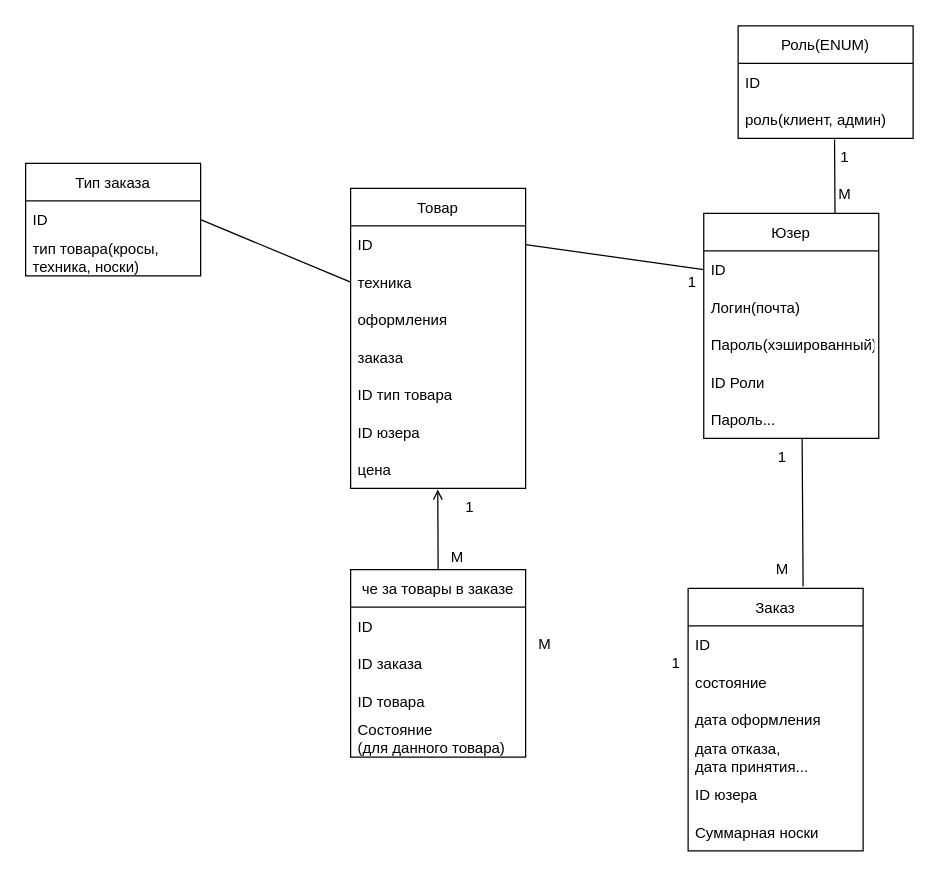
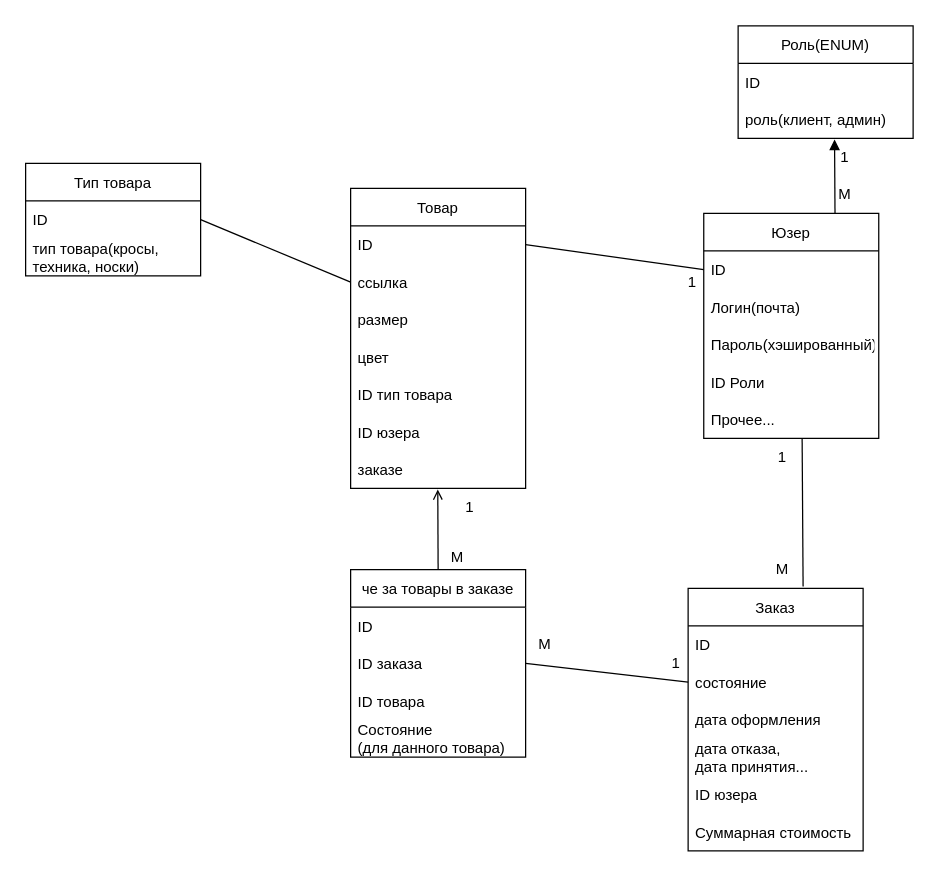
(835, 146) -> (835, 150)
(113, 183) -> (113, 183)
(387, 283) -> (383, 283)
(400, 320) -> (383, 320)
(383, 358) -> (374, 358)
(743, 420) -> (743, 420)
(374, 470) -> (383, 470)
none -> (606, 672)
(756, 833) -> (773, 833)
